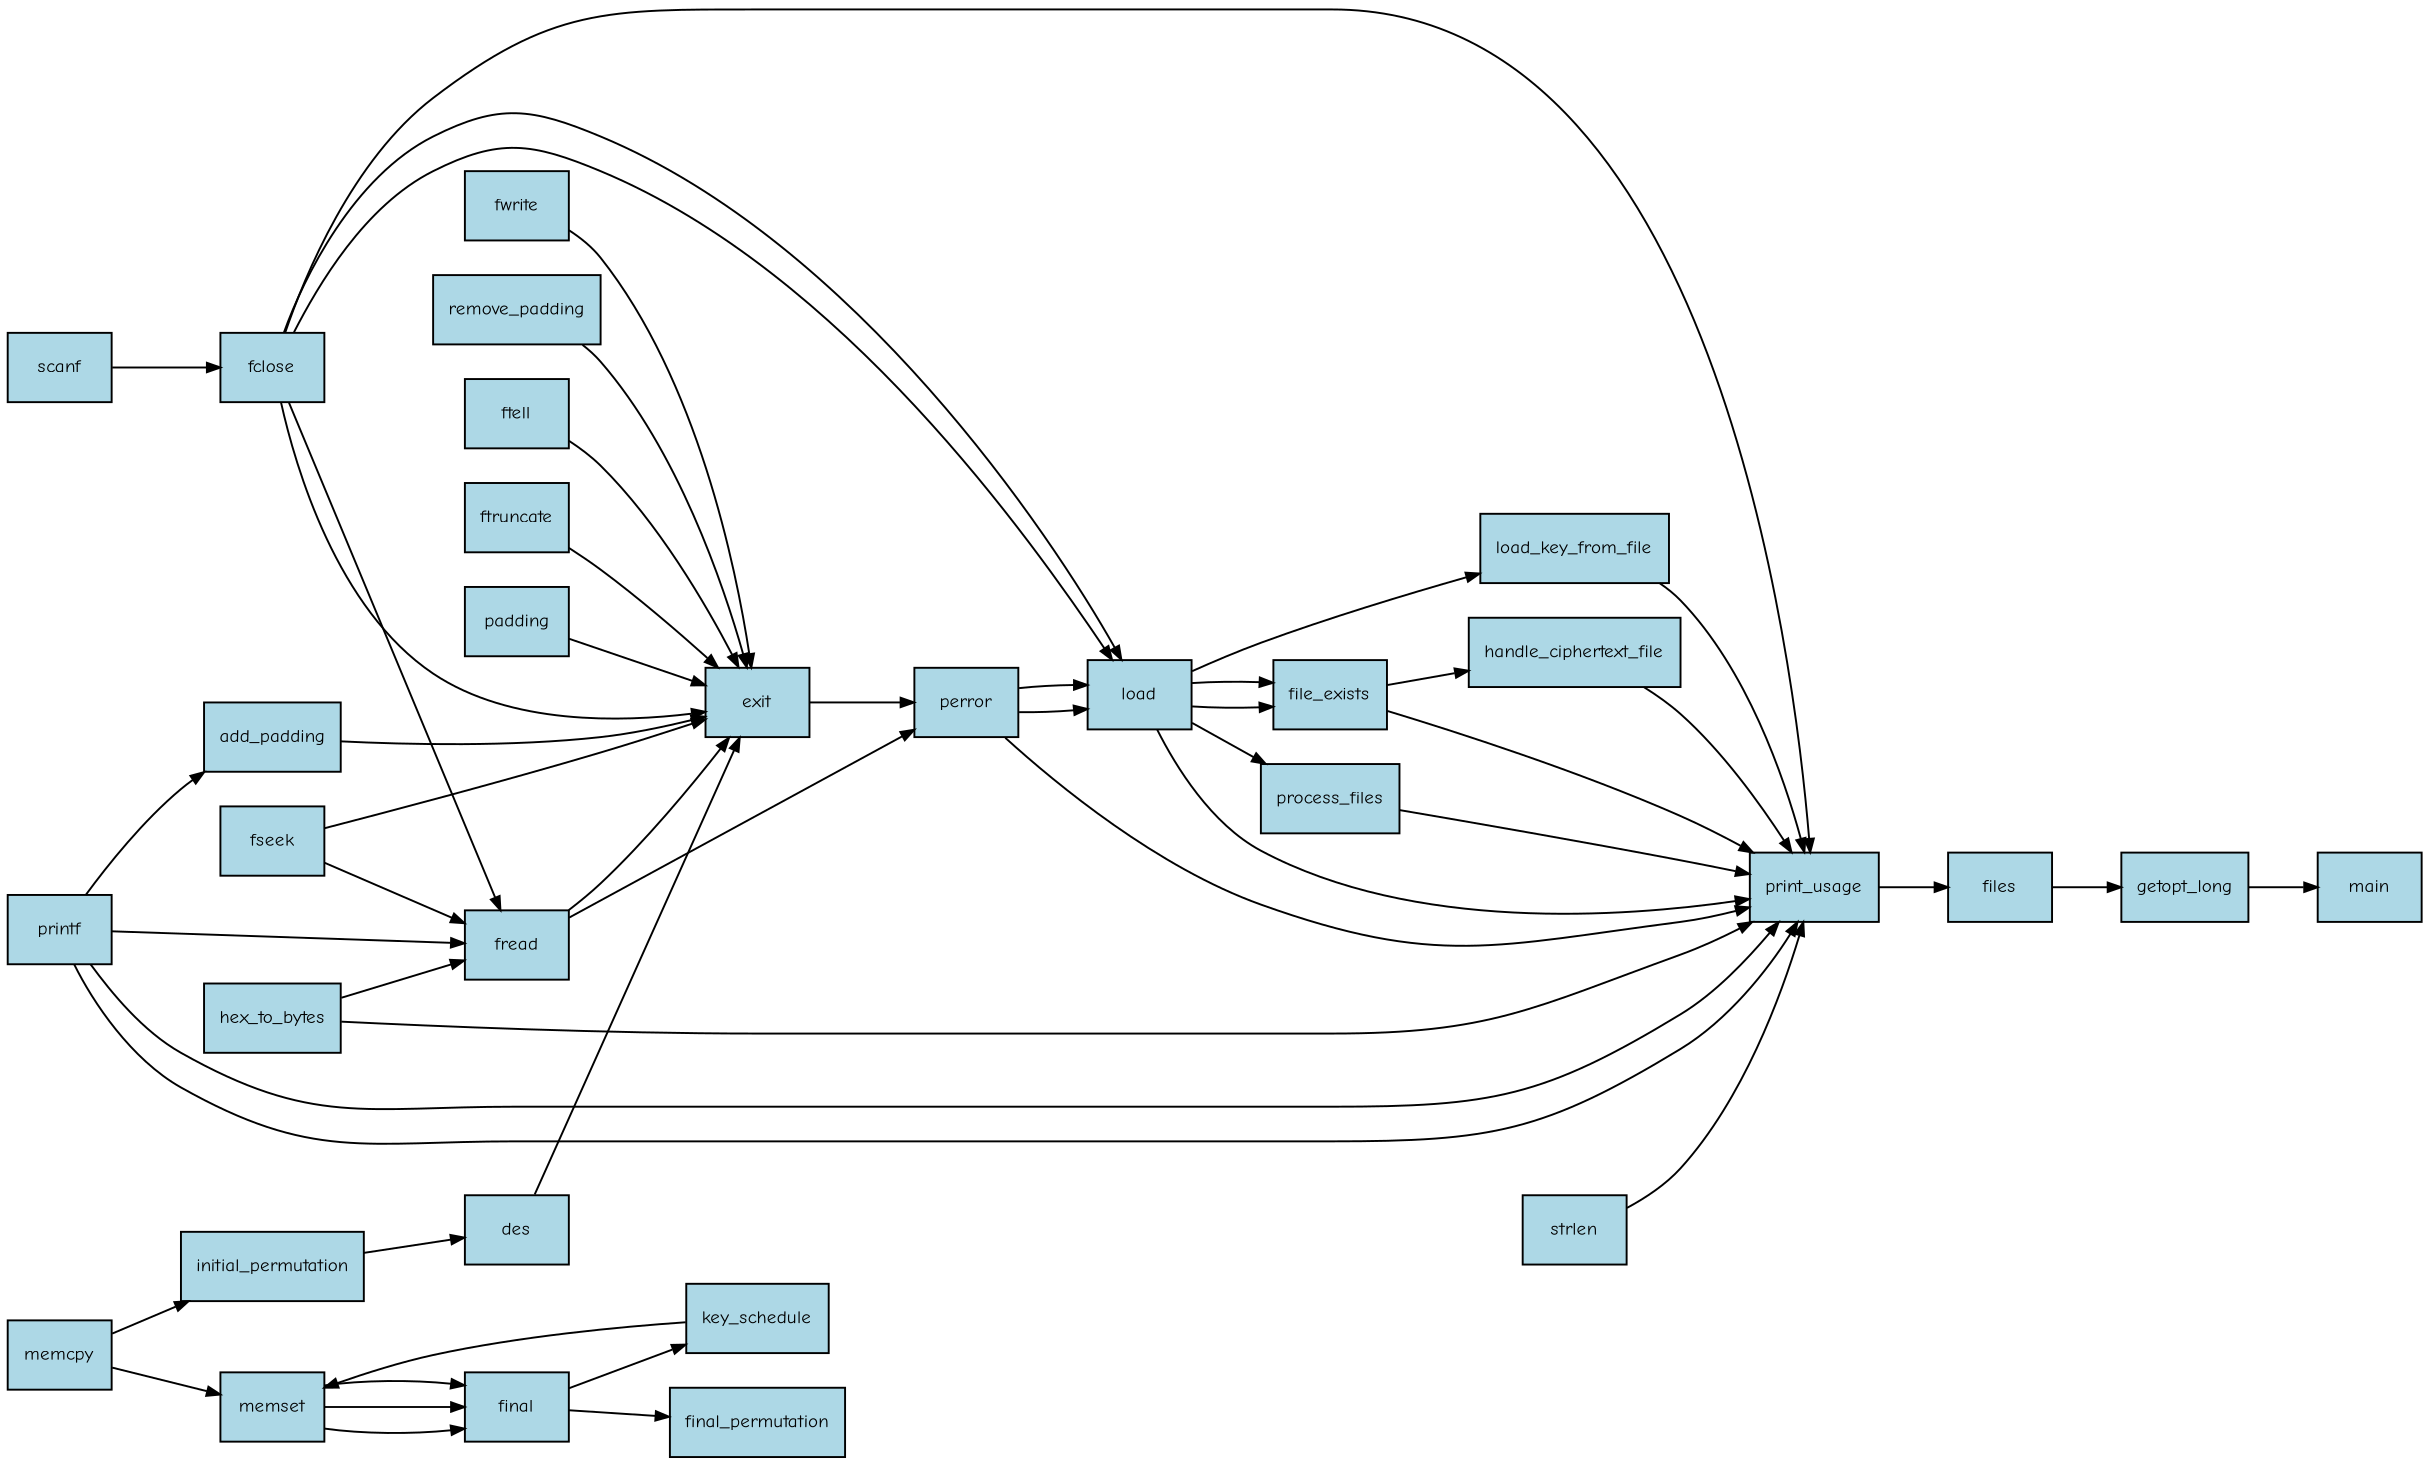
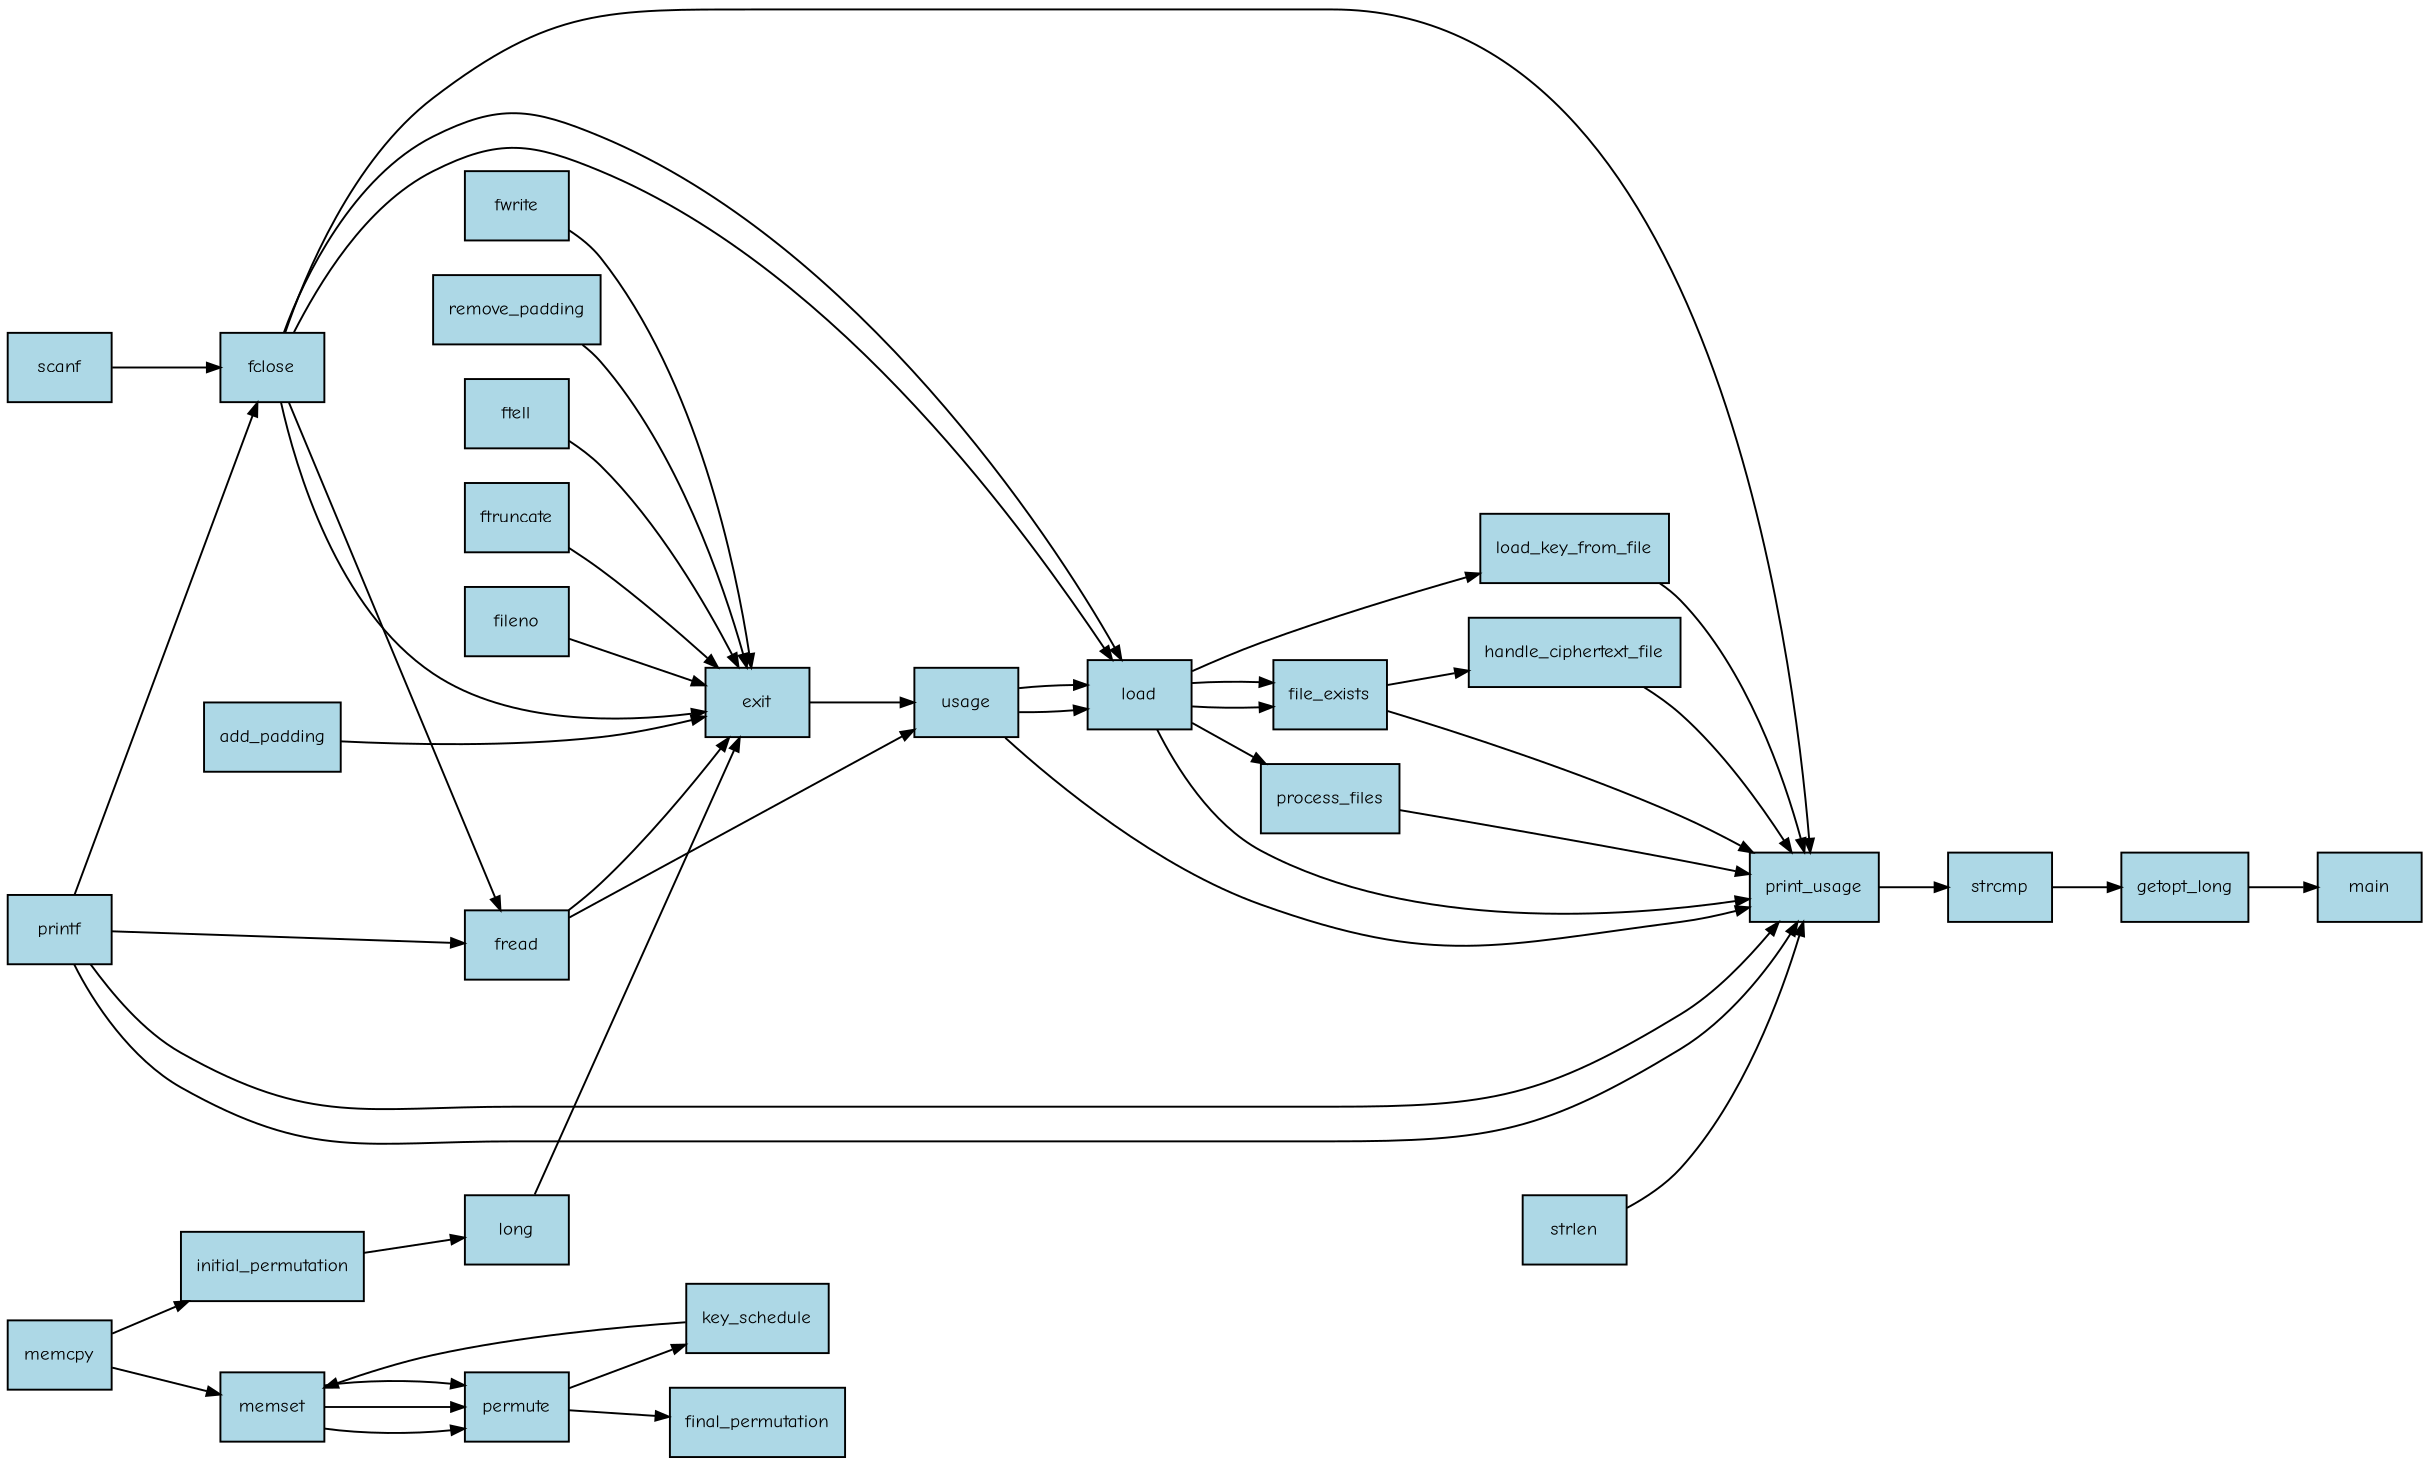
(517, 622) -> (517, 622)
(966, 702) -> (966, 702)
(135, 834) -> (164, 655)
(272, 841) -> none
(2000, 887) -> (2000, 887)
(272, 1018) -> none
(517, 1230) -> (517, 1230)
(517, 1407) -> (517, 1407)
